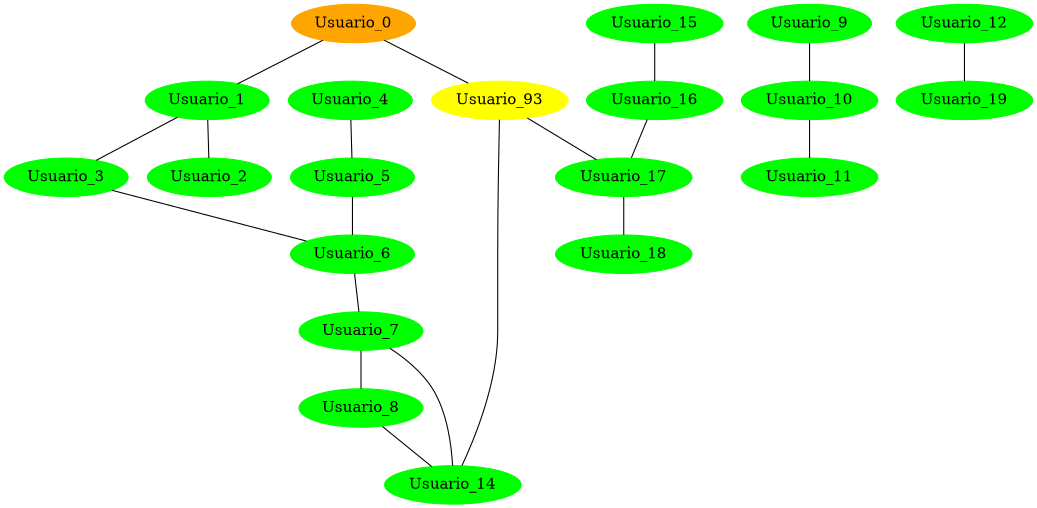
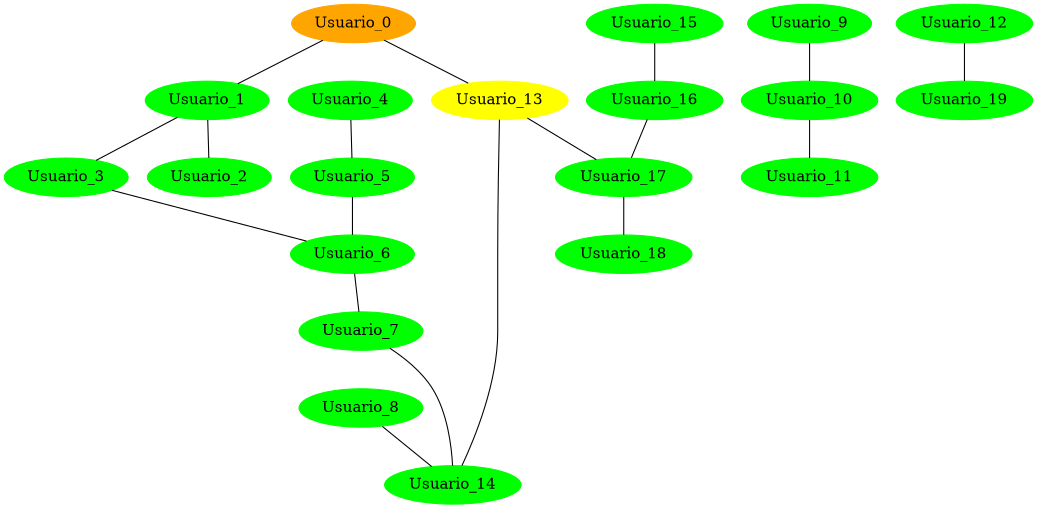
(500, 100) -> (500, 100)
(361, 370) -> none
